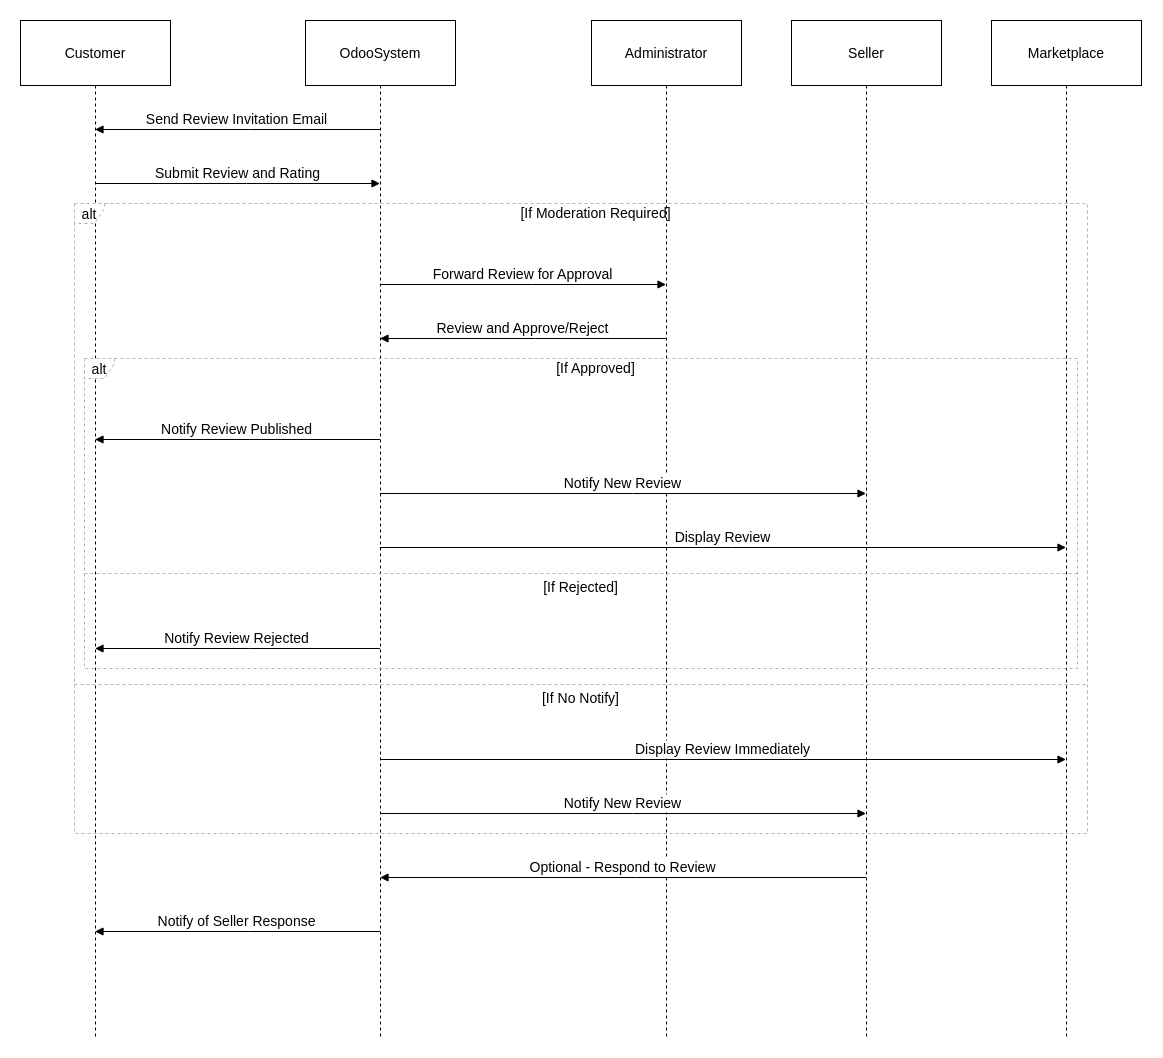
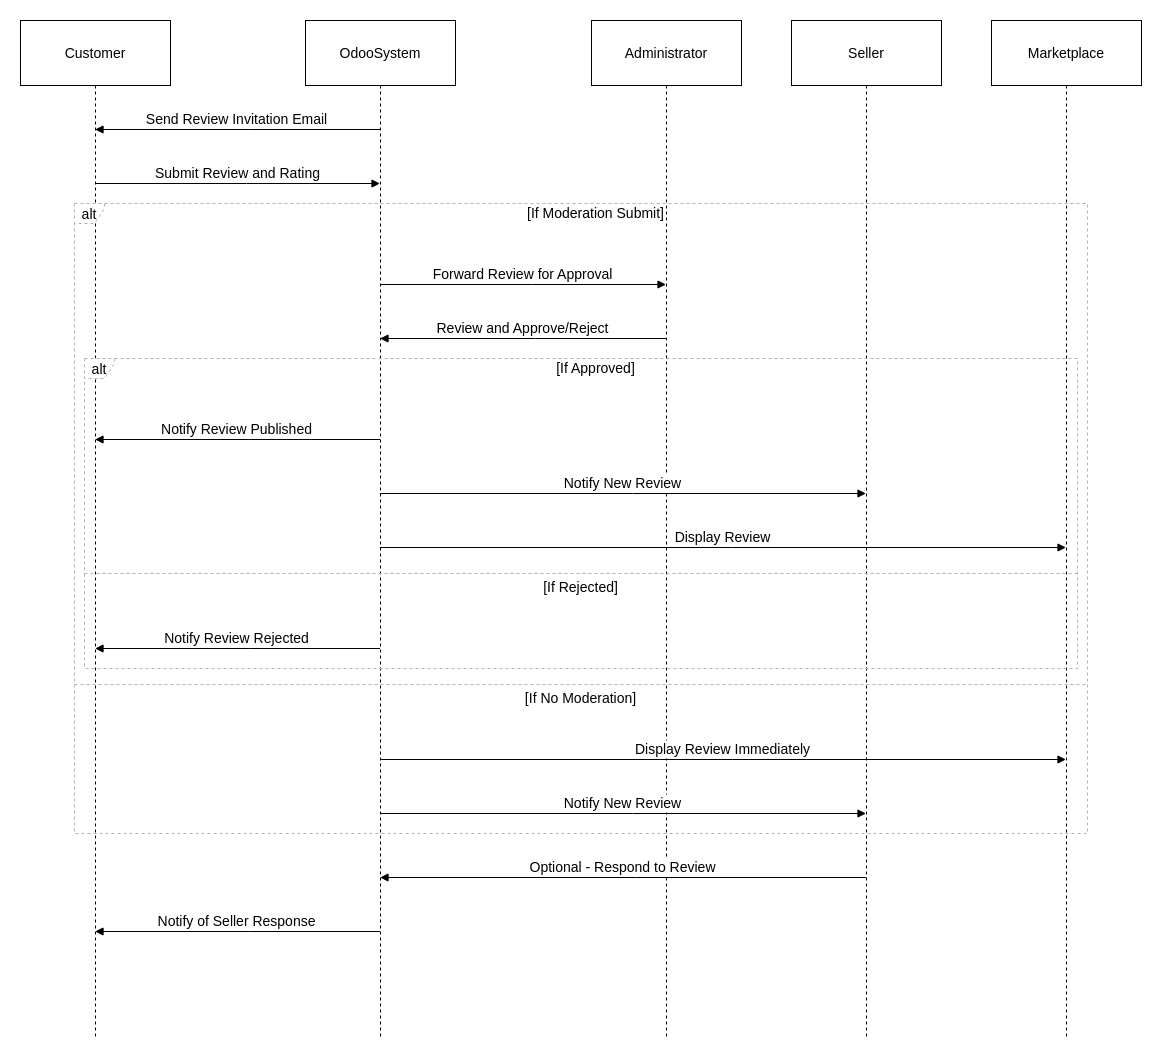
(596, 214) -> (596, 214)
(581, 699) -> (581, 699)
